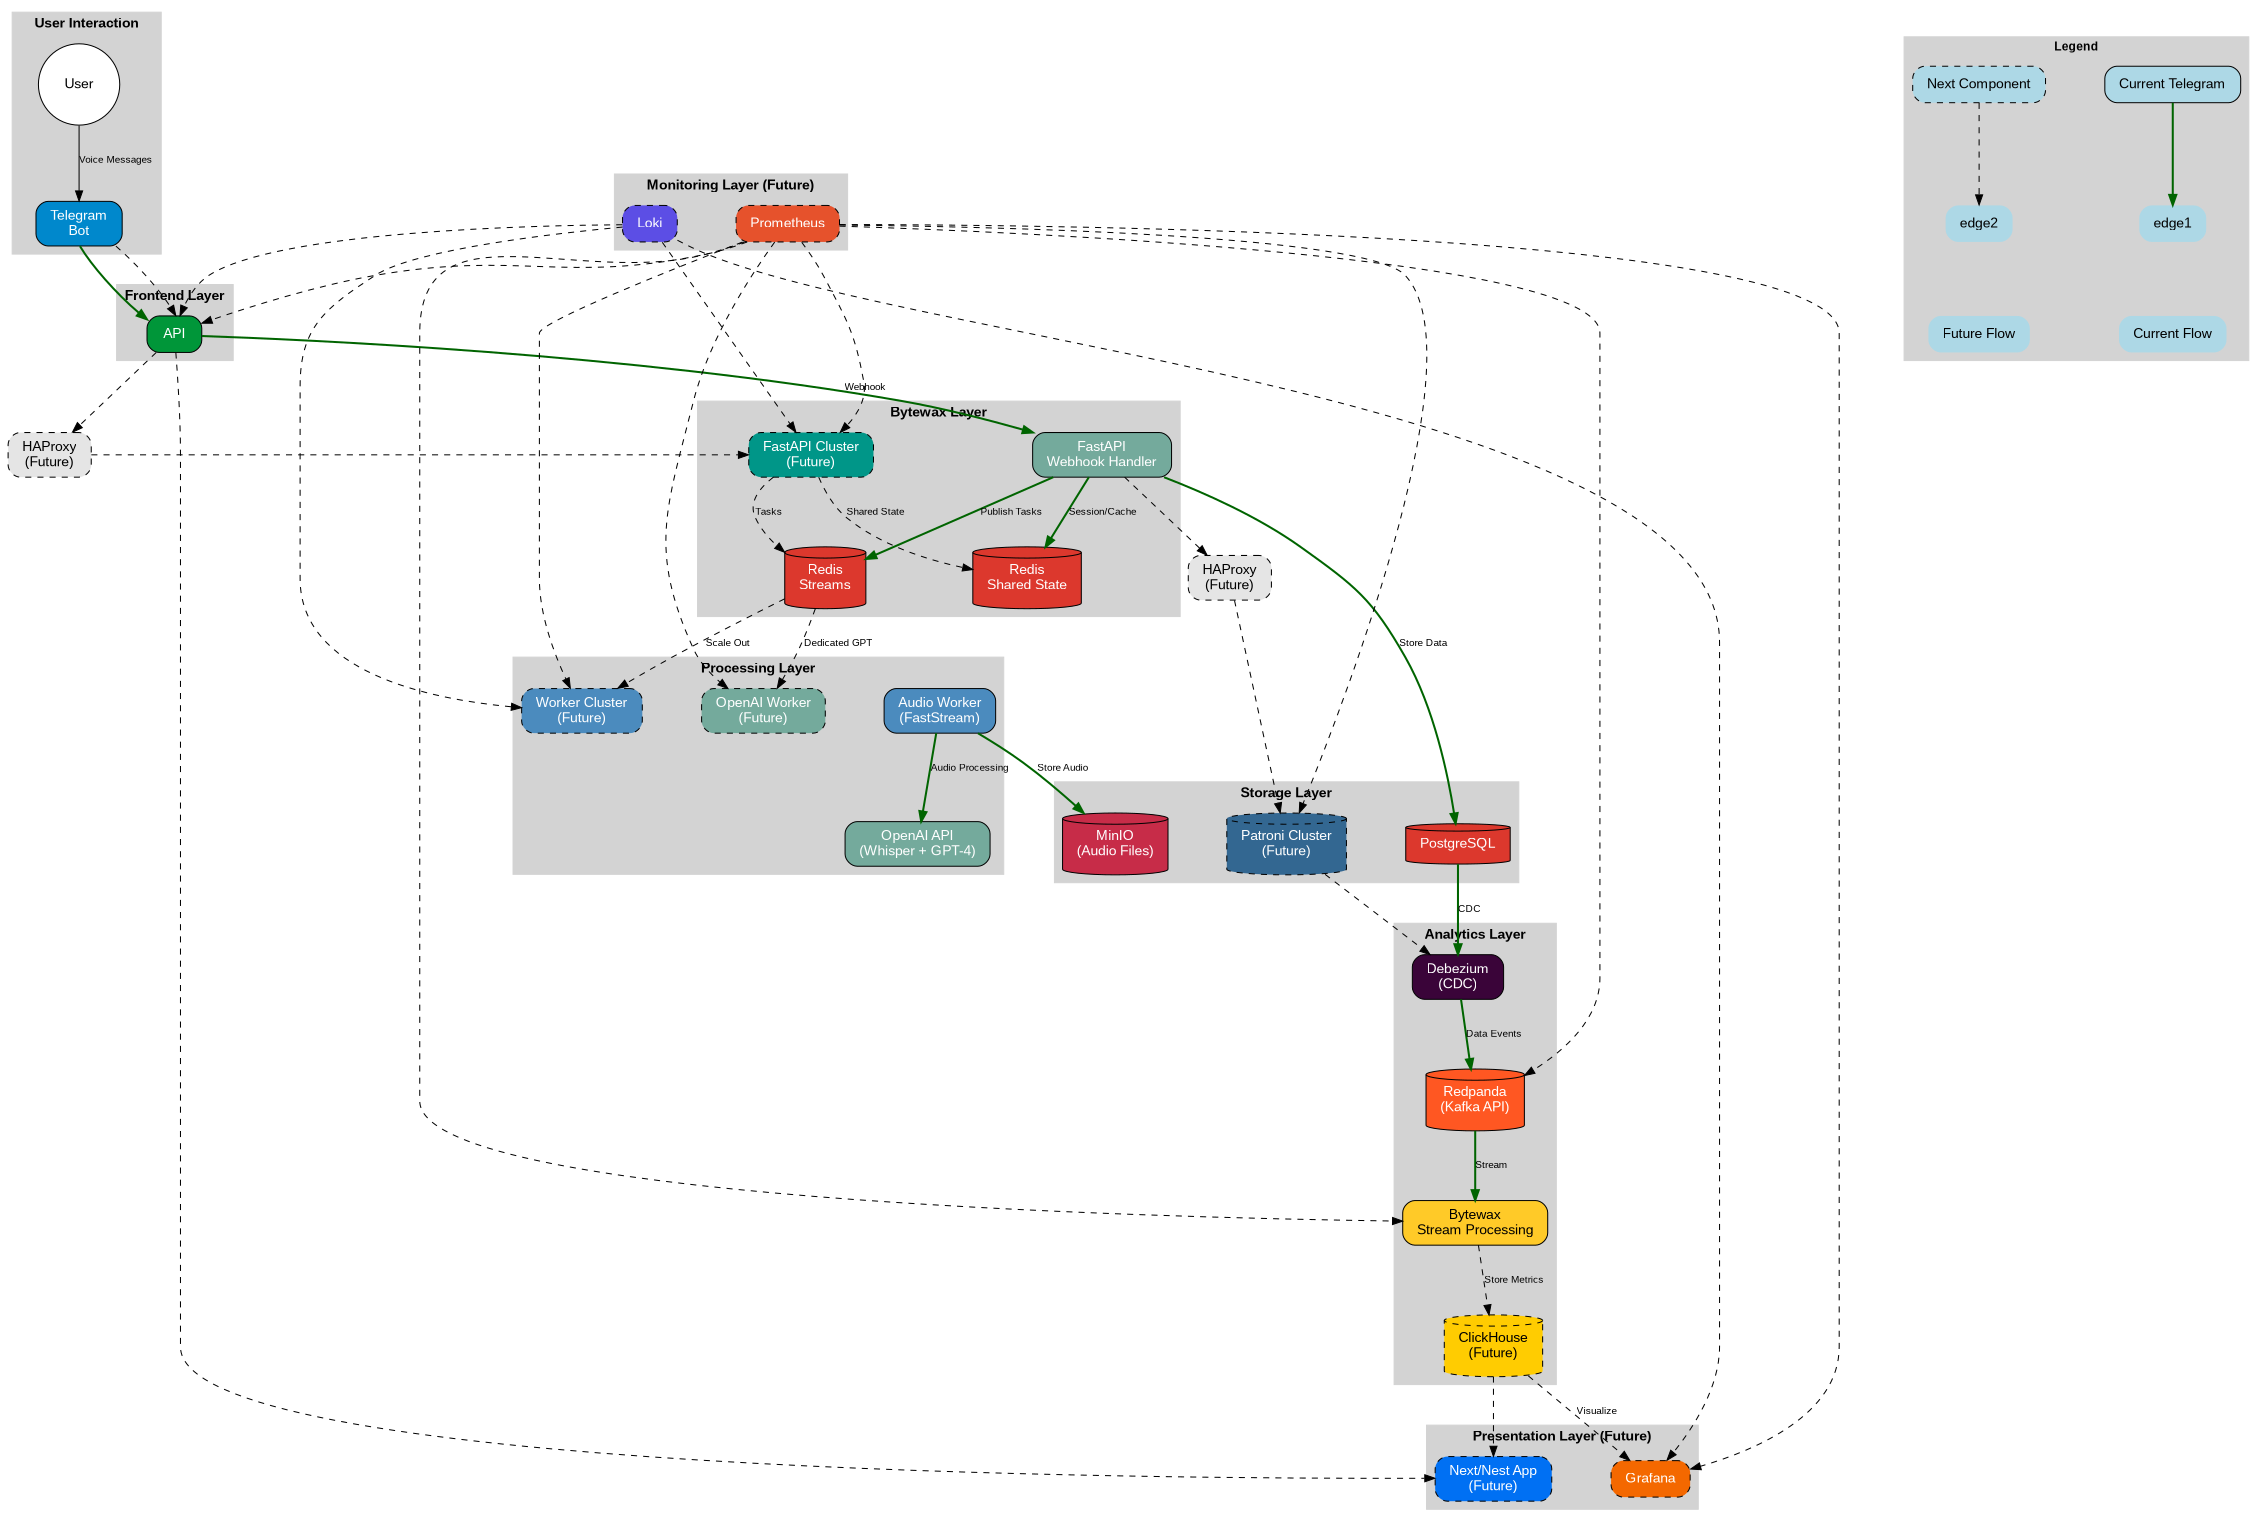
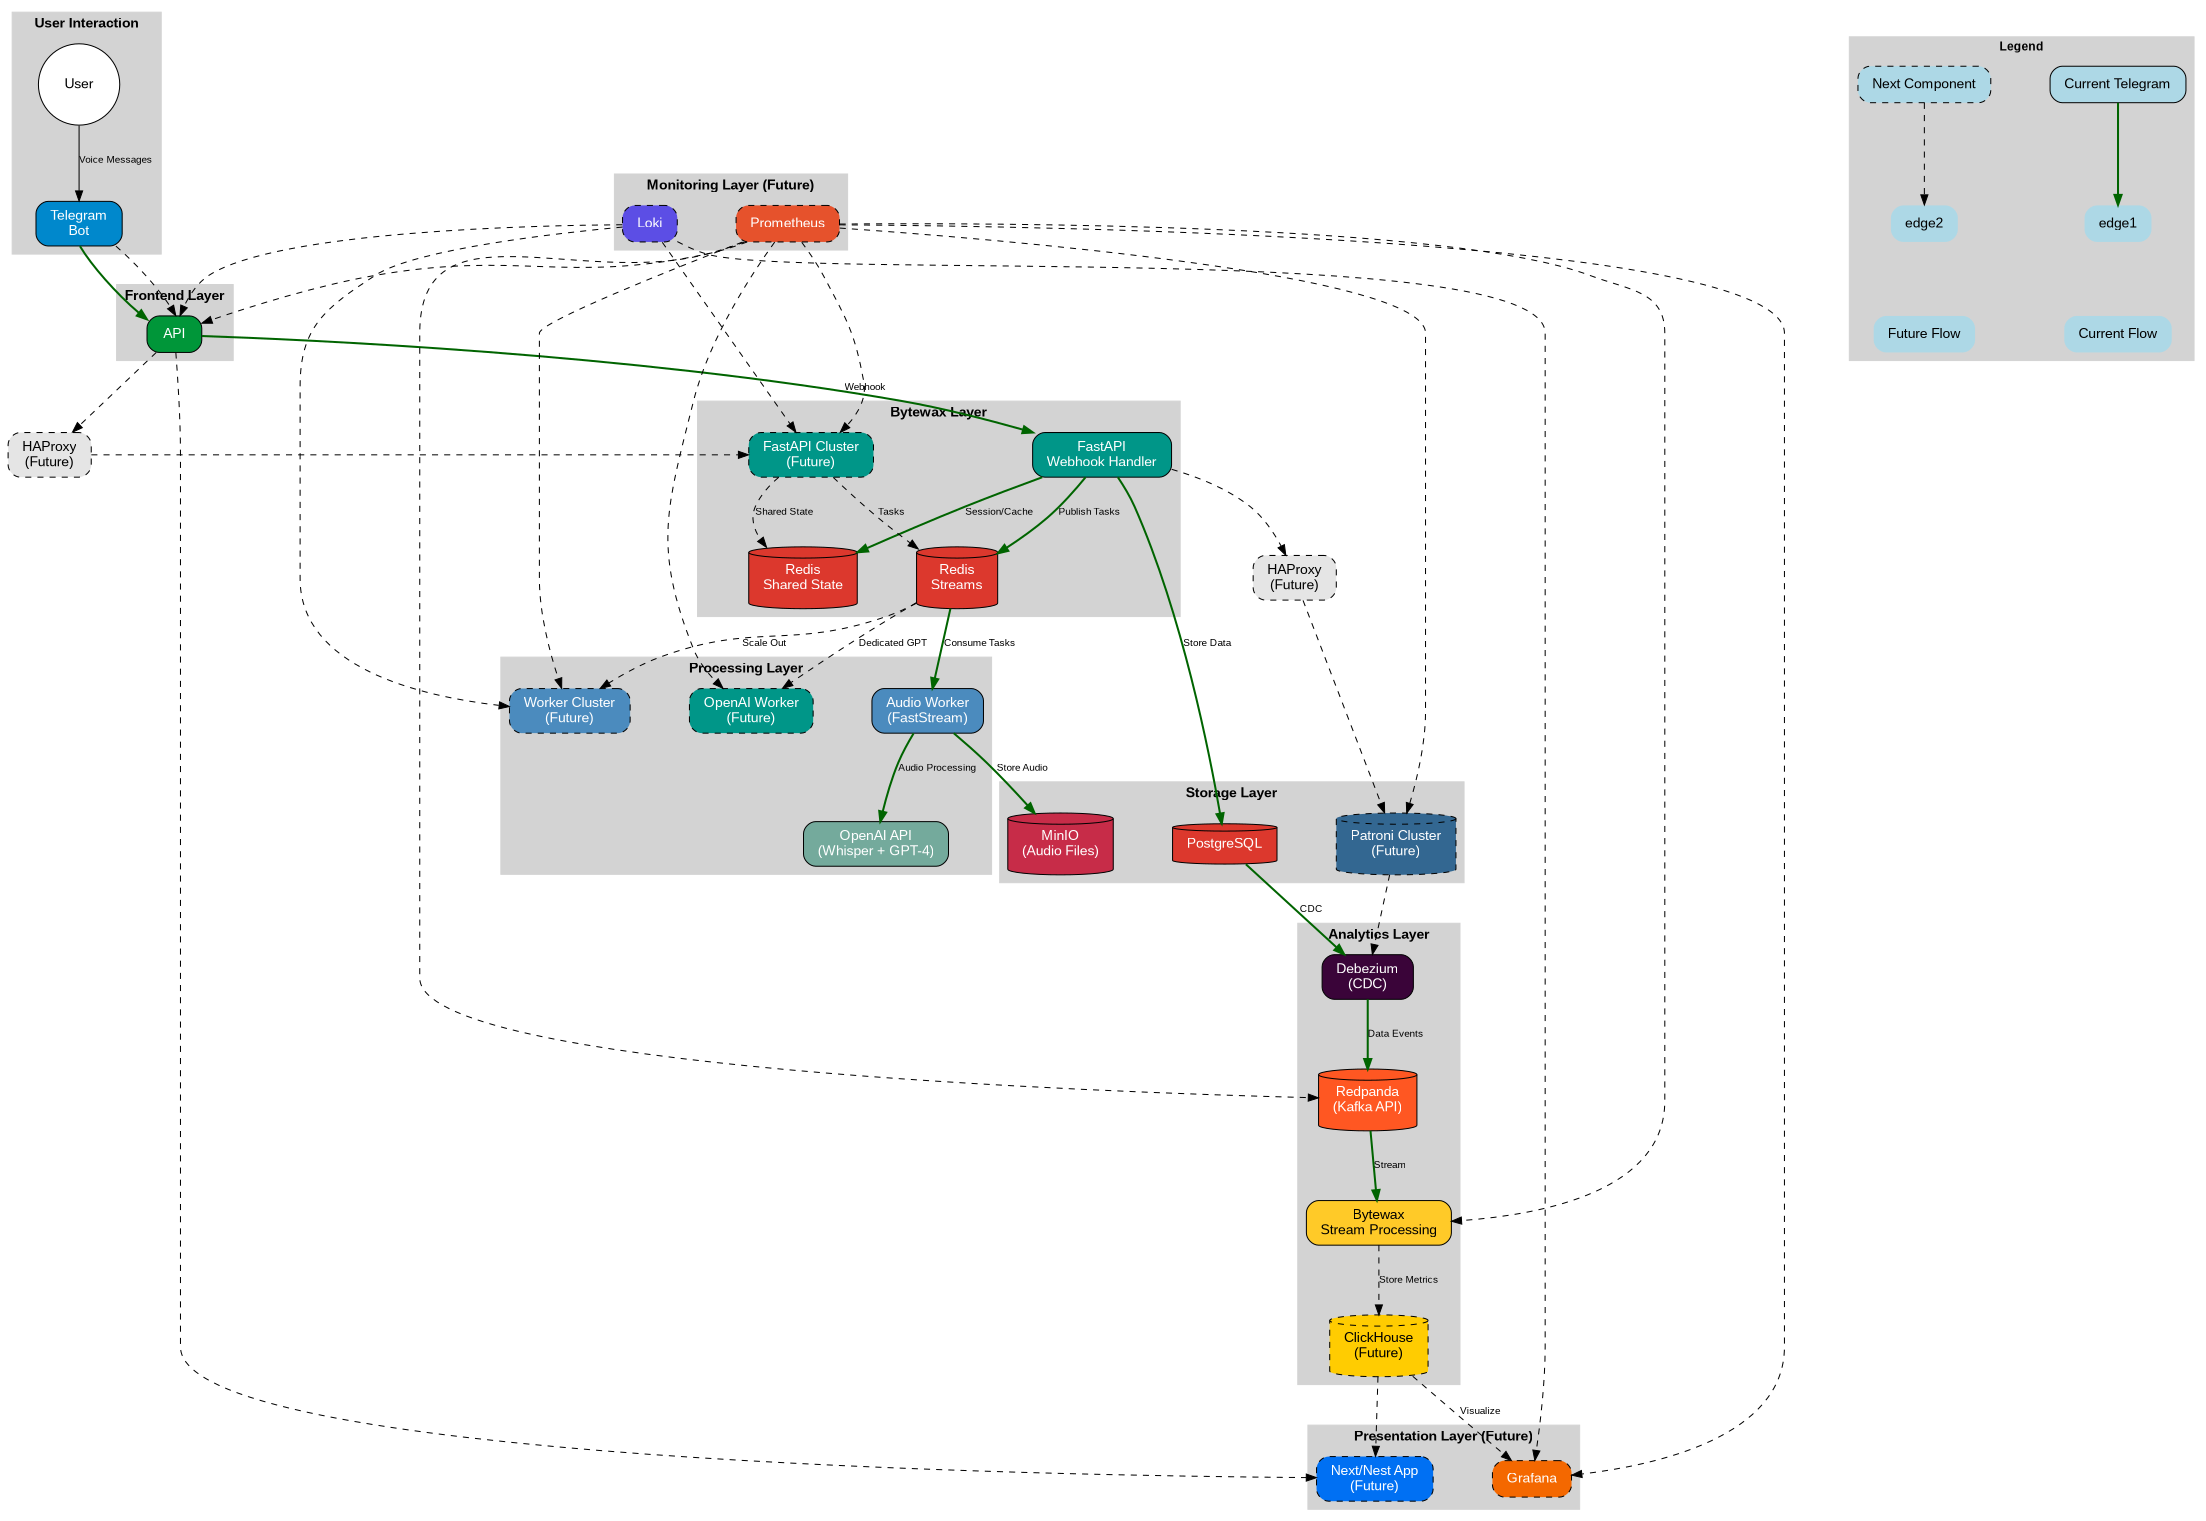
(1102, 455) -> (1102, 455)
none -> (943, 643)
(763, 711) -> (751, 711)
